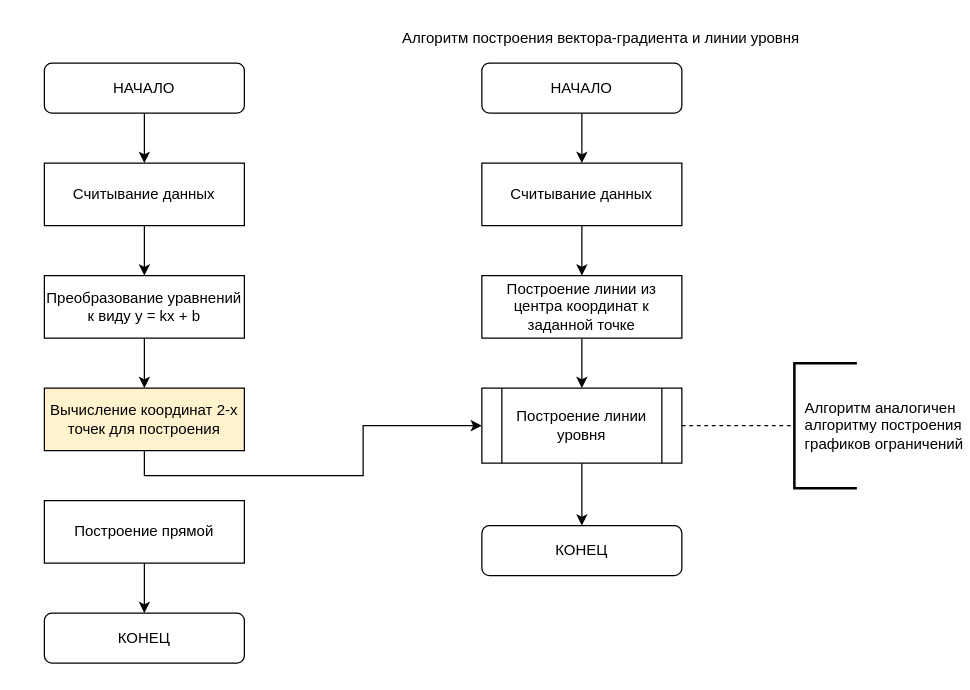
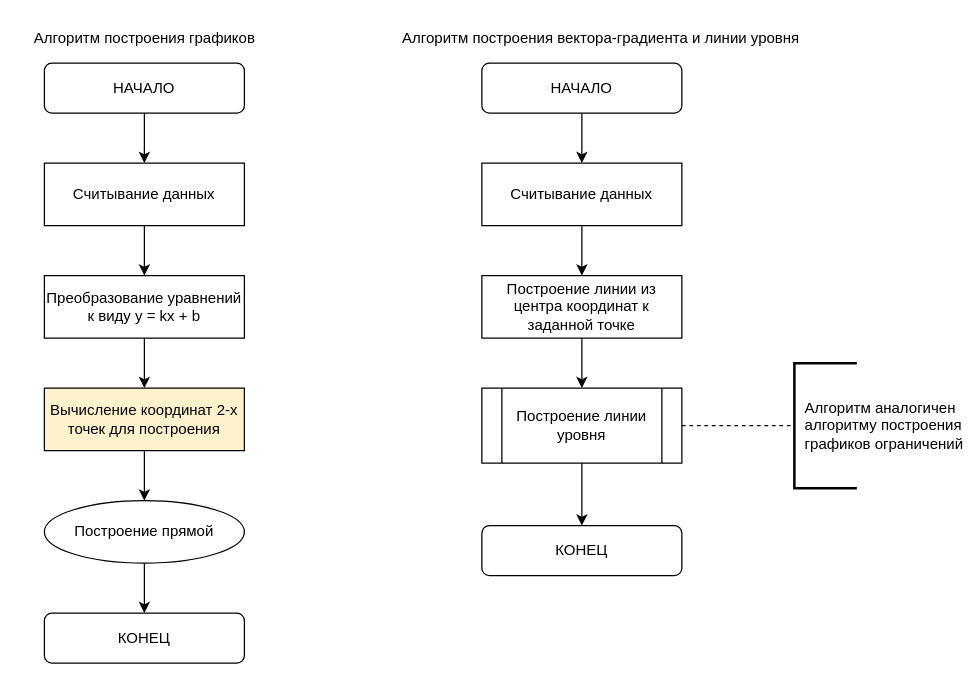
none -> (144, 38)
(332, 476) -> (144, 483)
(144, 532) -> (144, 532)
